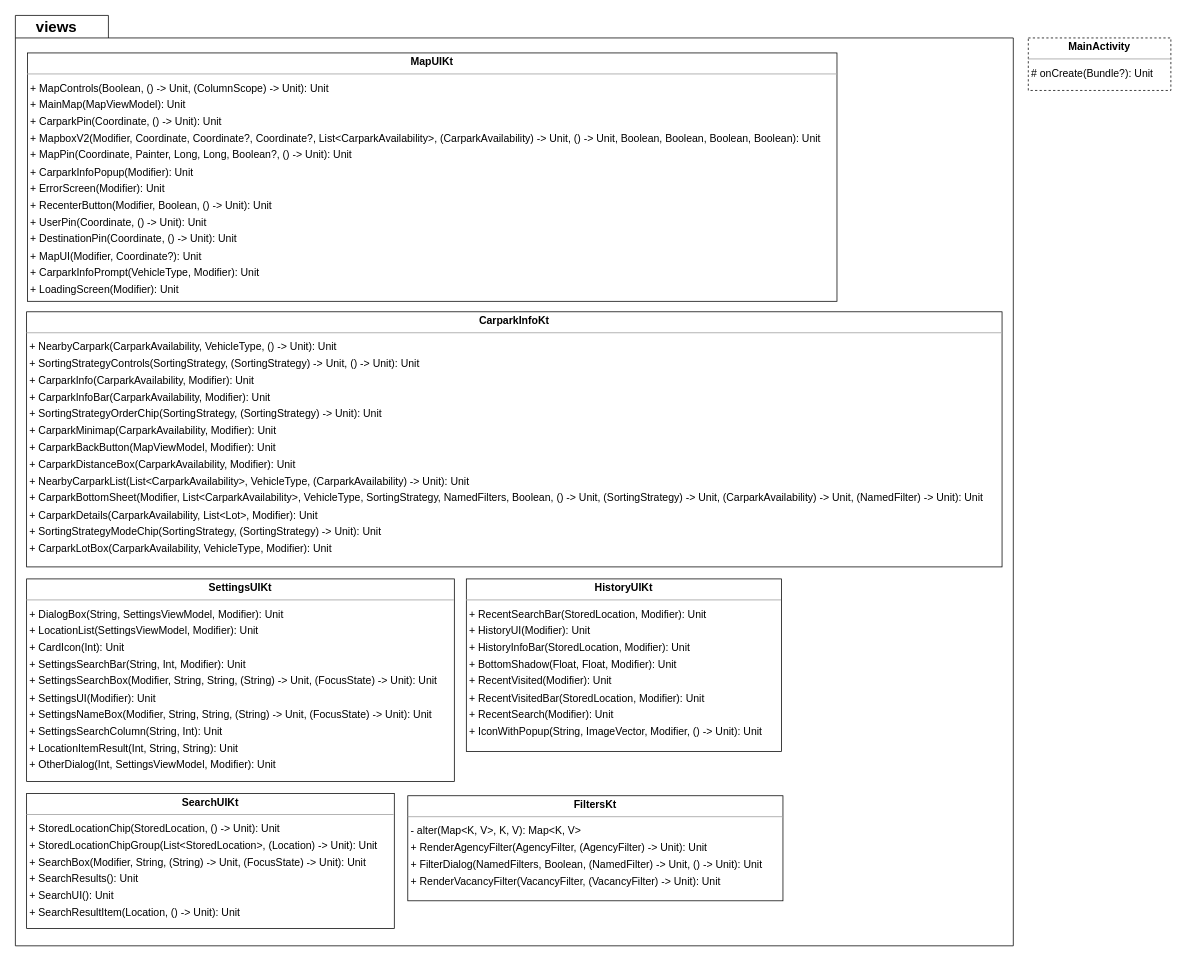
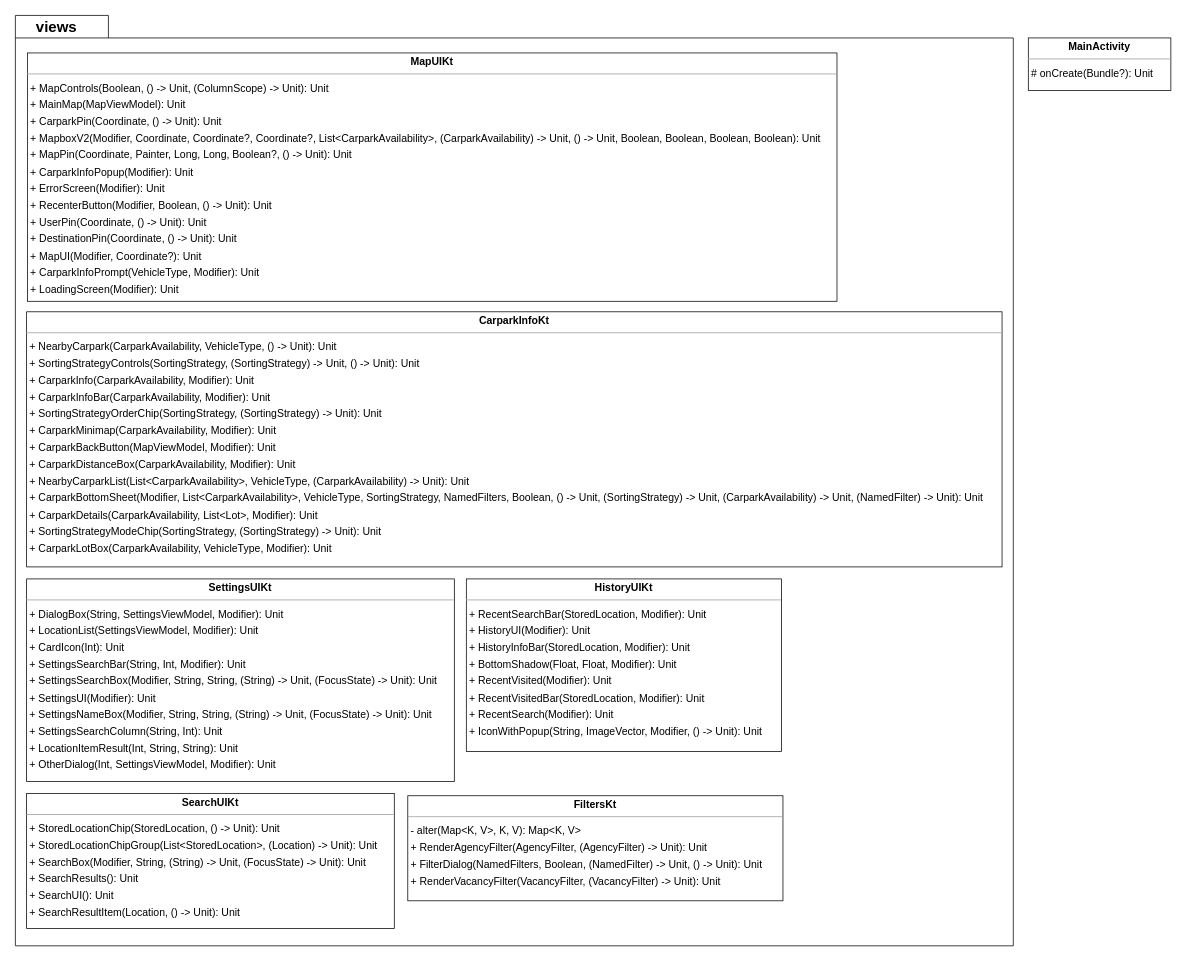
(1099, 64) -> (1099, 64)
